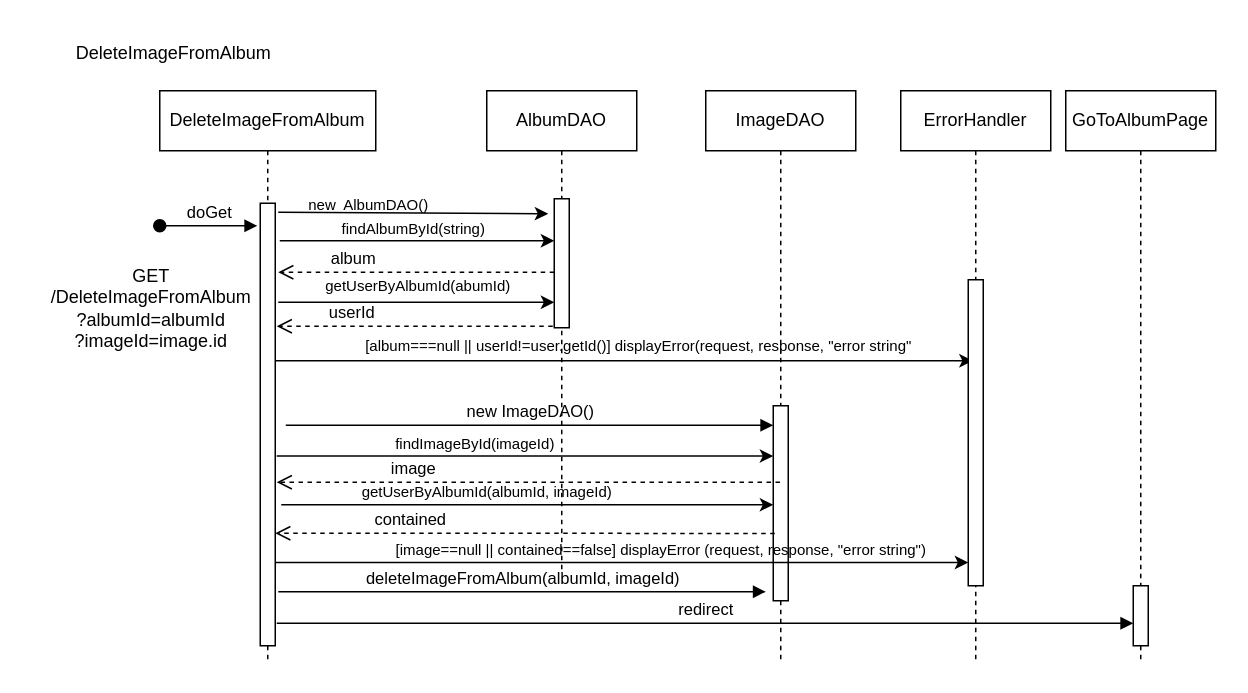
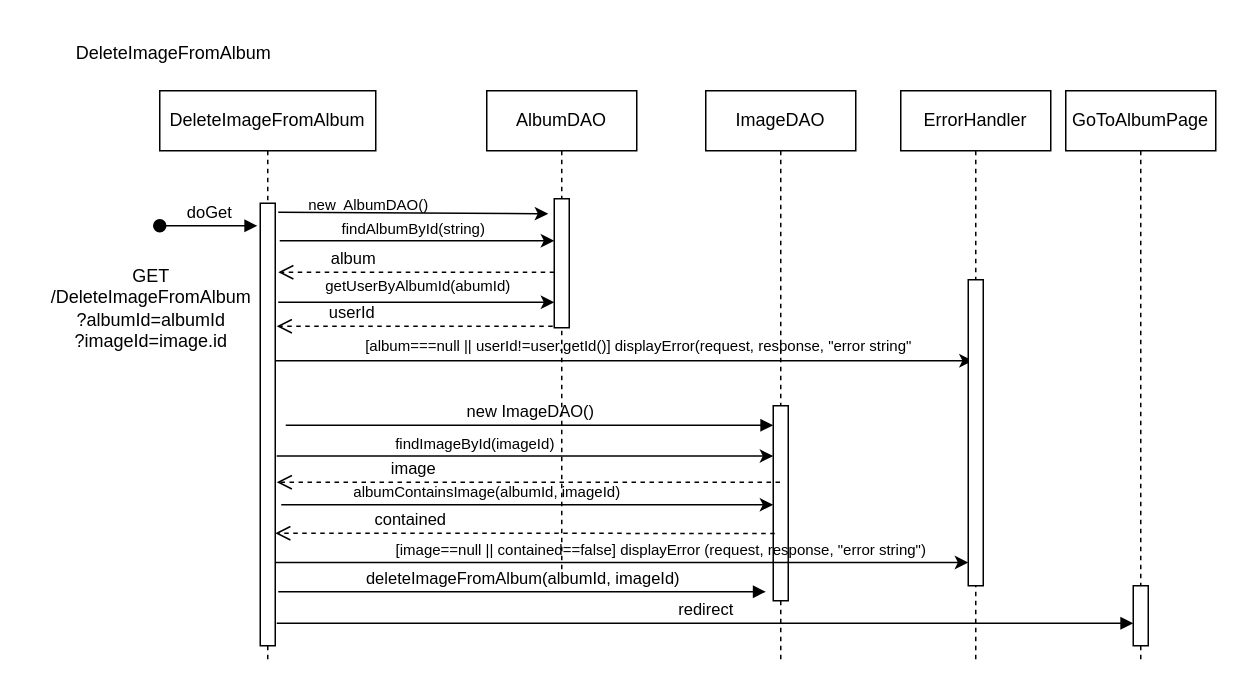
(488, 491) -> (488, 491)
